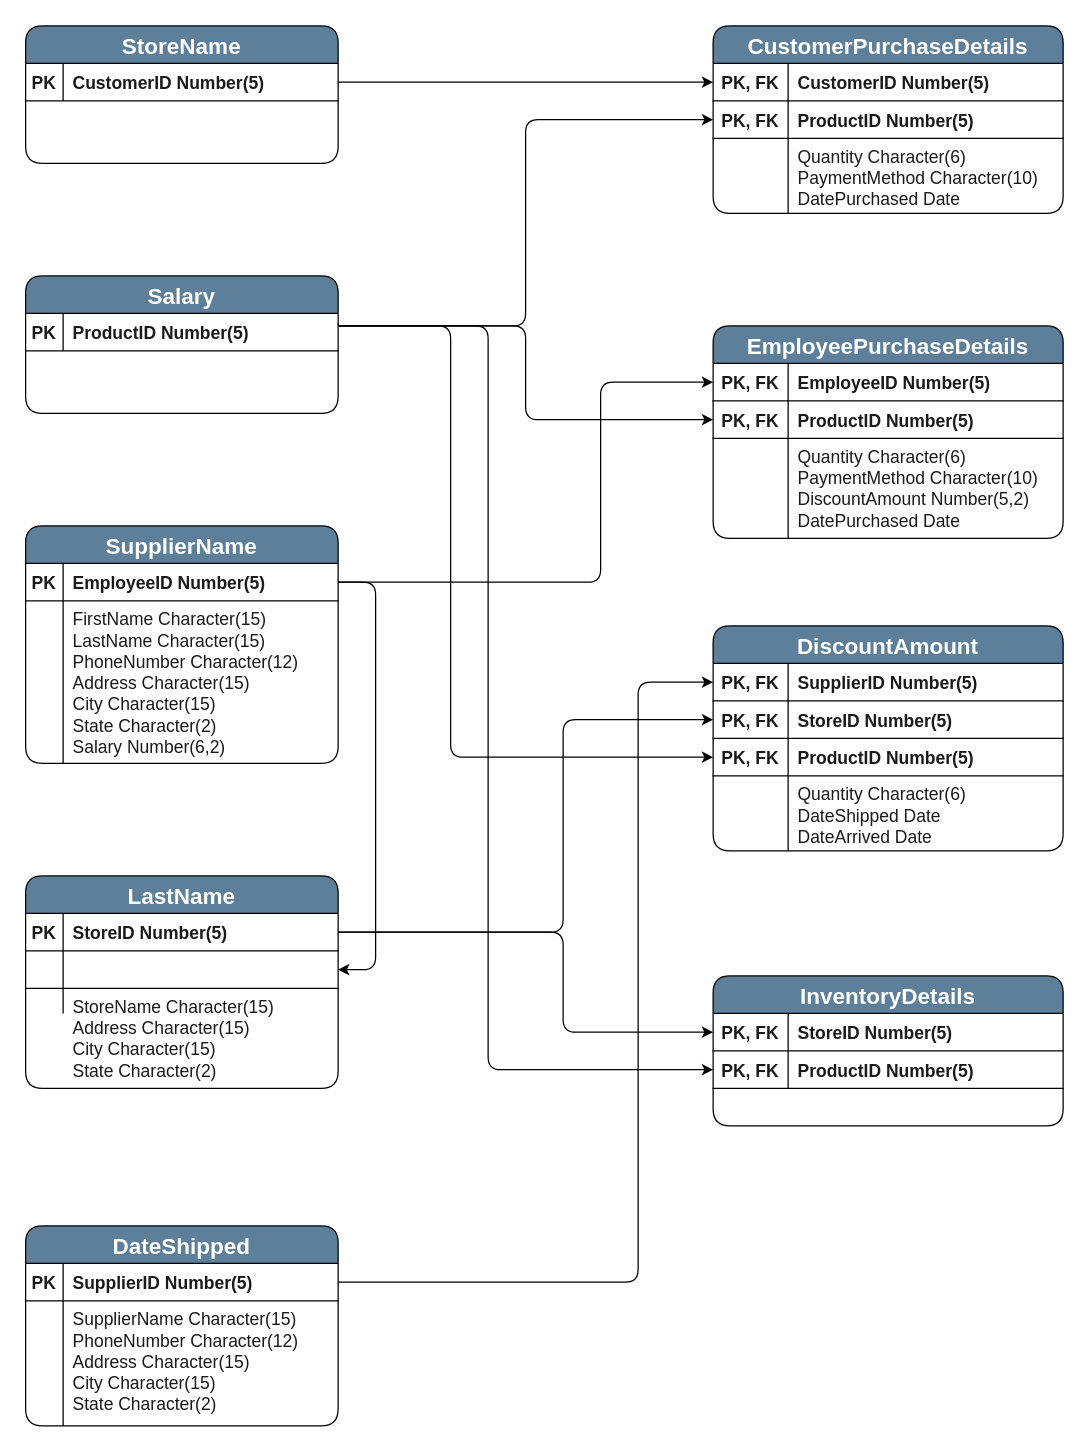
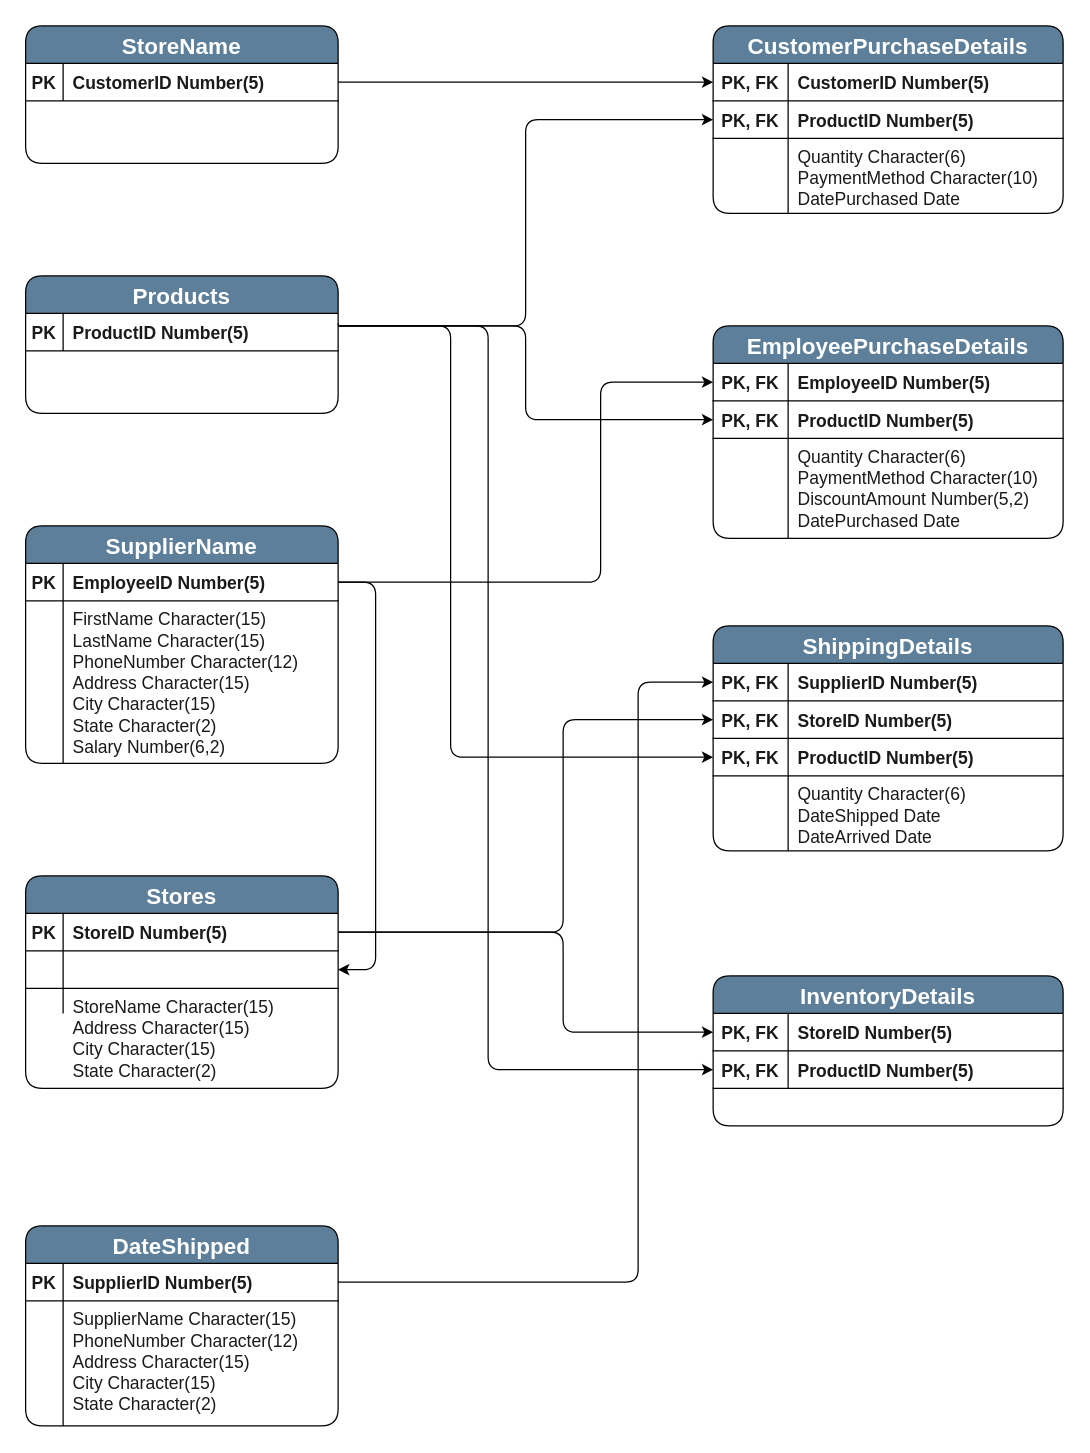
(181, 296) -> (181, 296)
(888, 646) -> (888, 646)
(181, 896) -> (181, 896)
